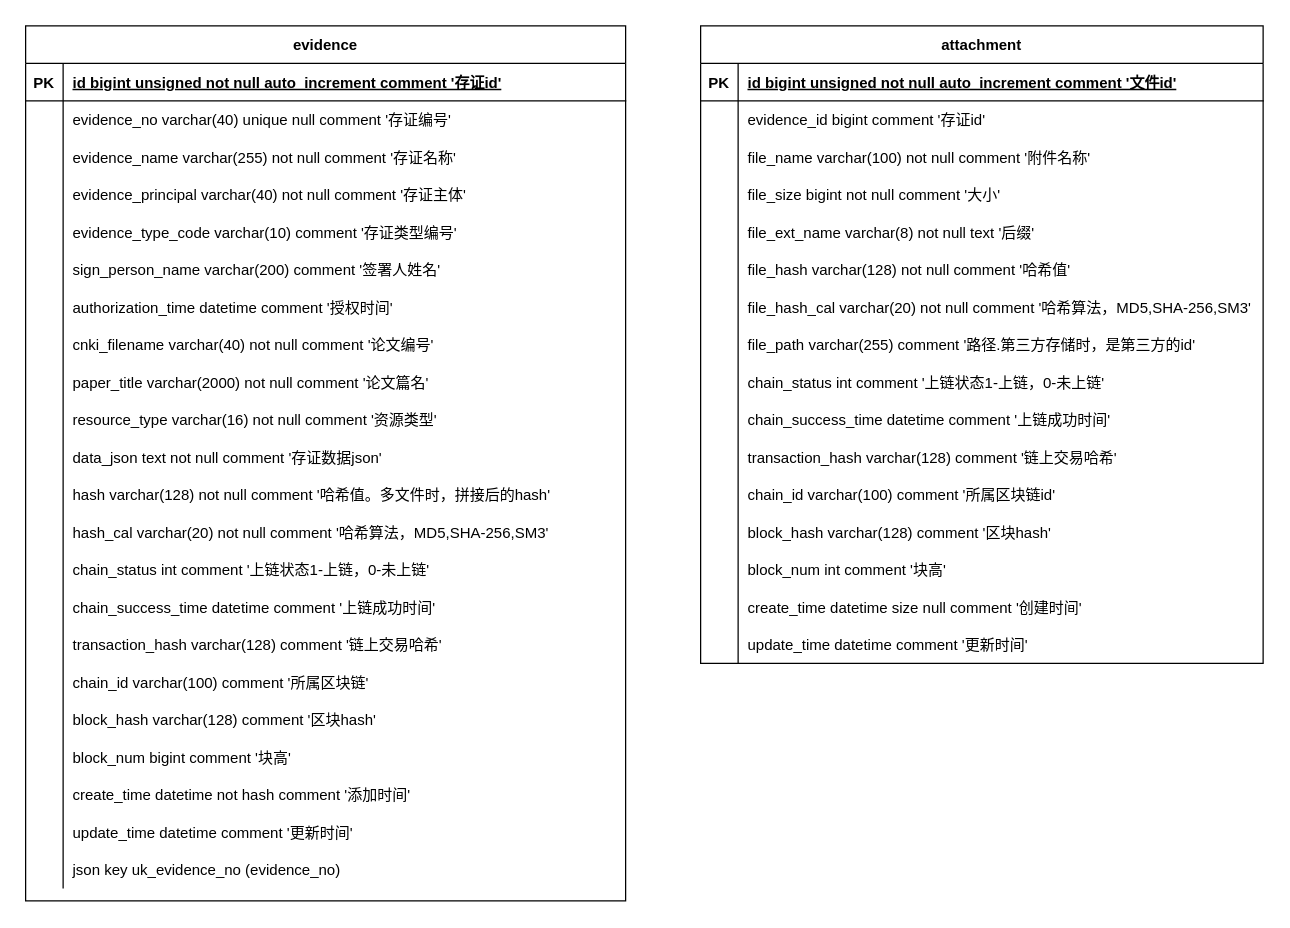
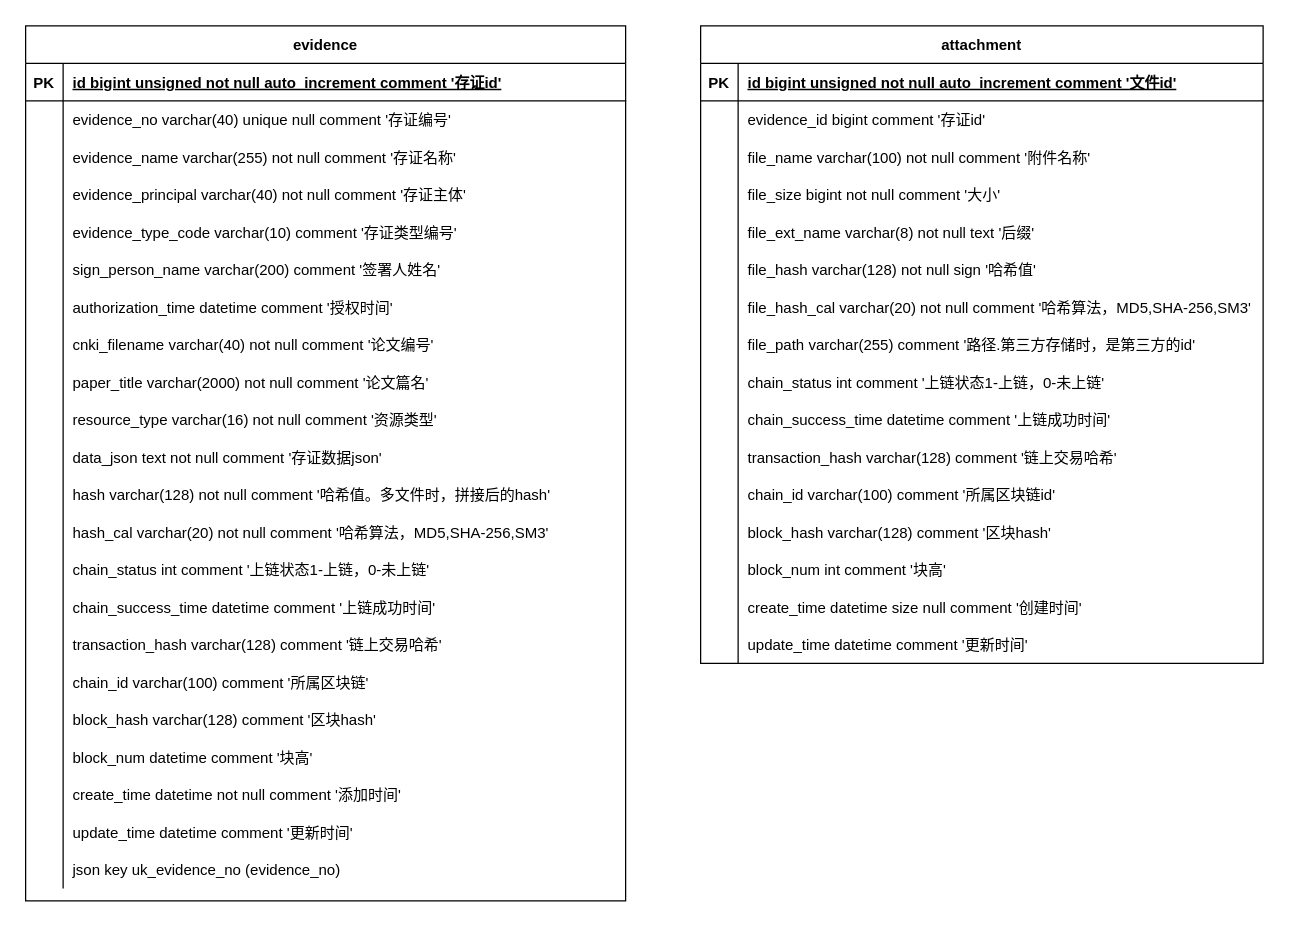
(950, 270) -> (935, 270)
(210, 758) -> (220, 758)
(273, 795) -> (269, 795)
